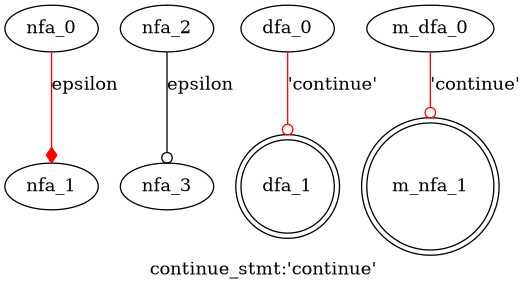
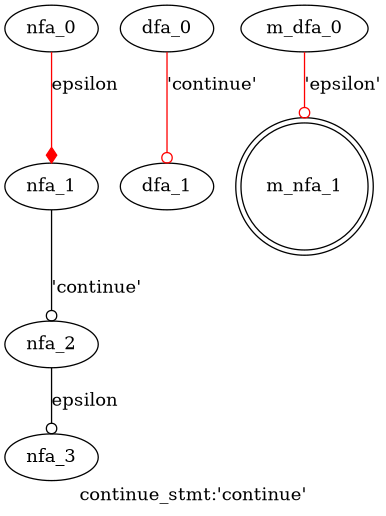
(476, 85) -> (343, 85)
(288, 186) -> (167, 186)
none -> (52, 260)
